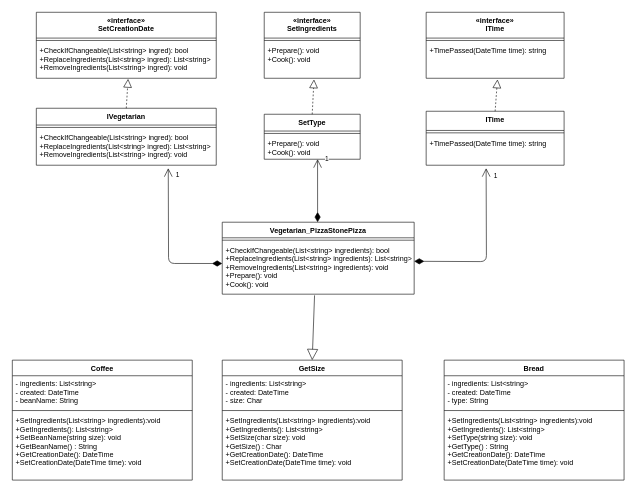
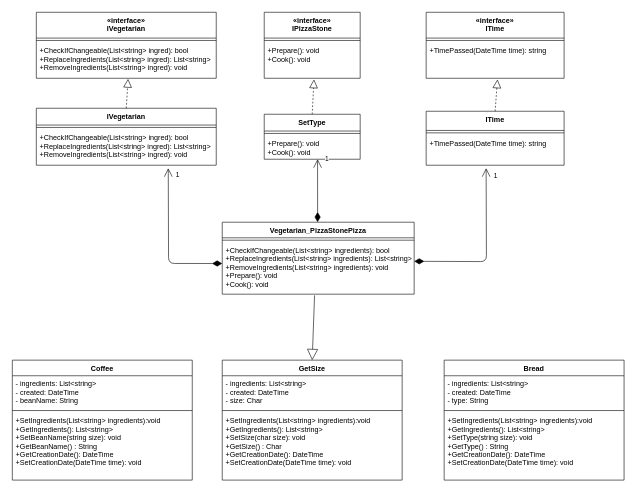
(126, 20) -> (126, 20)
(312, 20) -> (312, 20)
